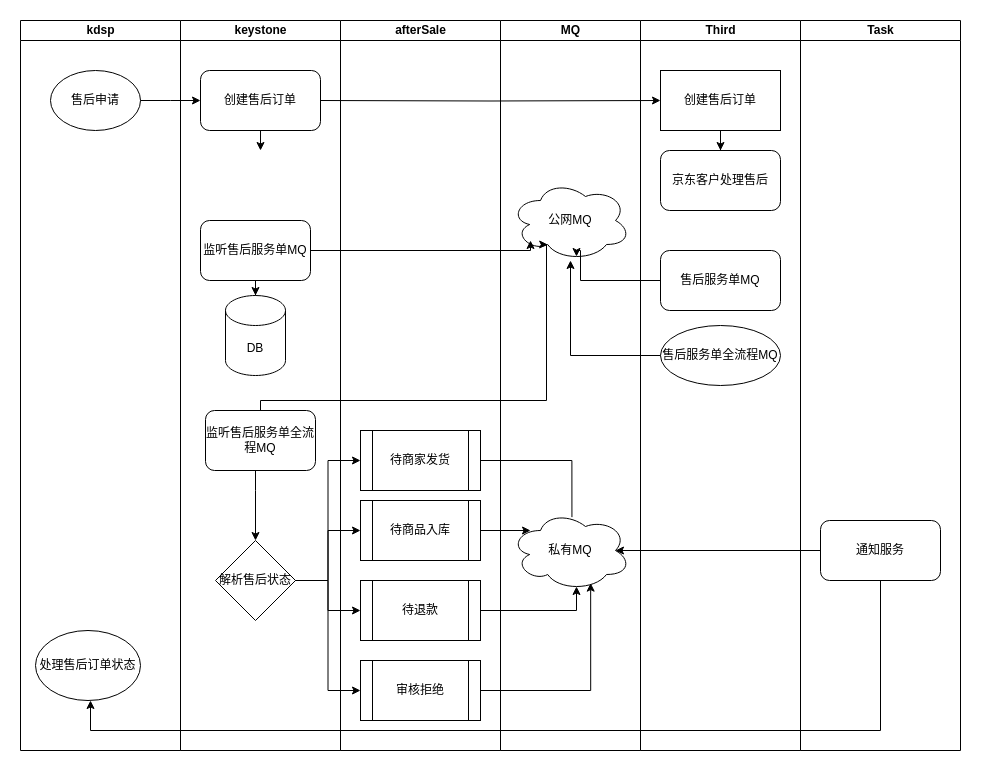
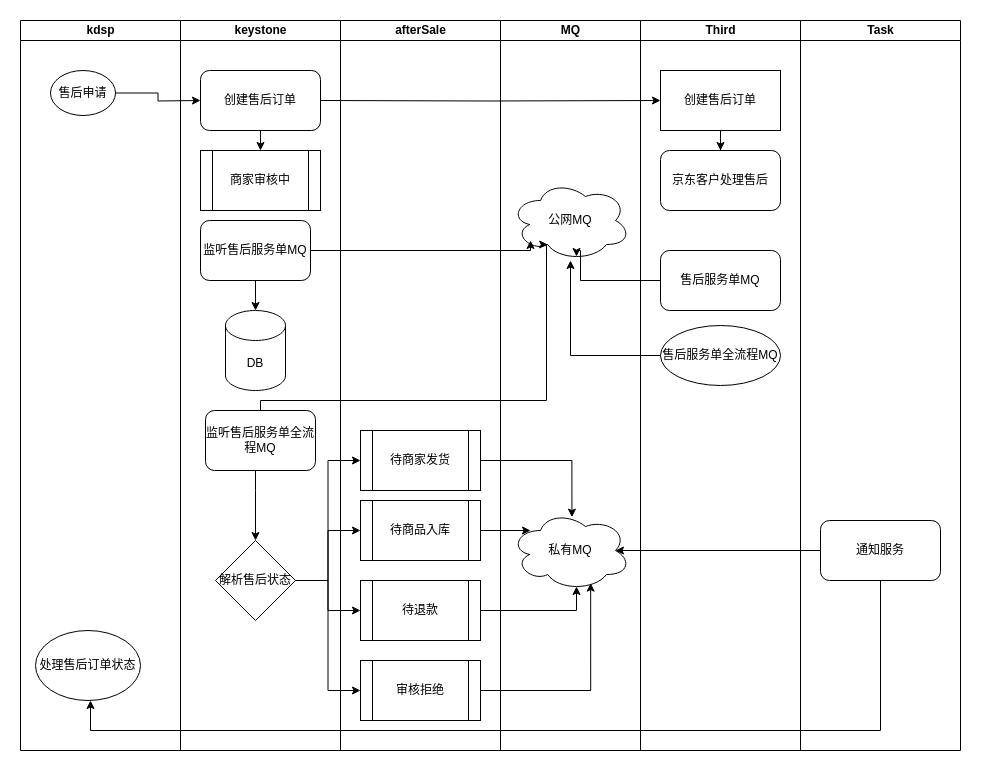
(96, 101) -> (83, 93)
none -> (261, 181)
(256, 336) -> (256, 351)
(572, 512) -> (572, 509)
